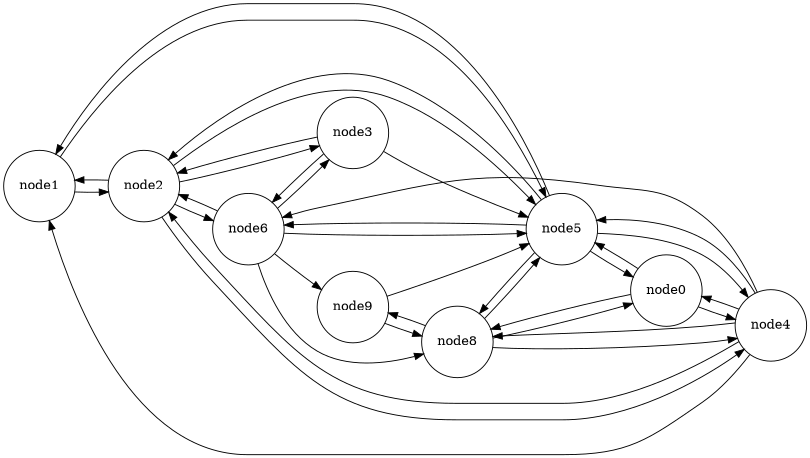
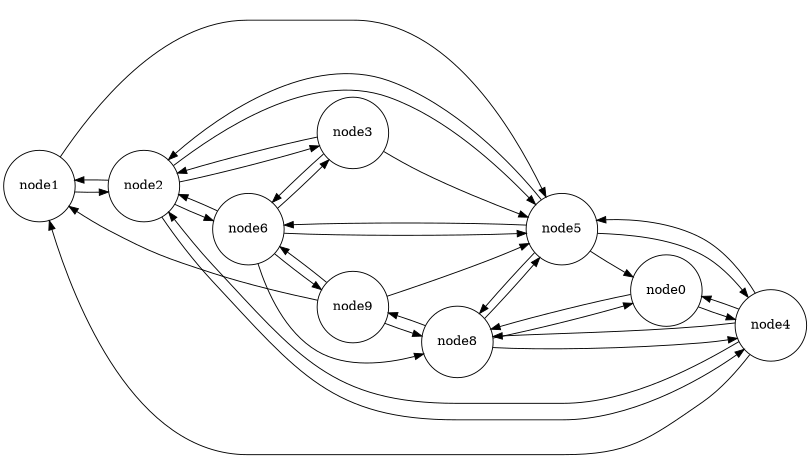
(323, 4) -> (187, 265)
(559, 181) -> (307, 267)
(621, 258) -> none
